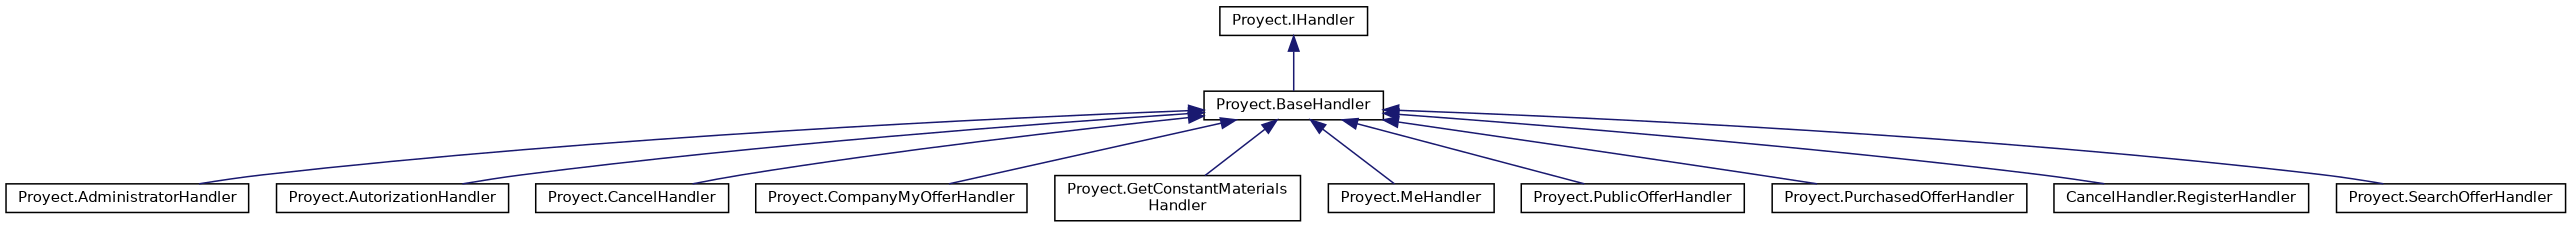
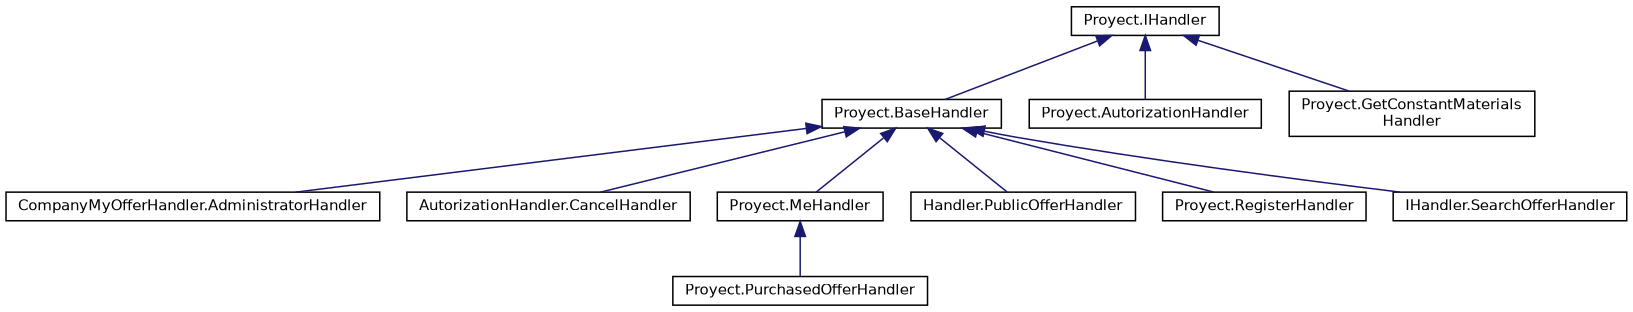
(825, 142) -> (1145, 75)
(1235, 152) -> (1274, 66)
(1608, 153) -> (800, 257)
(127, 198) -> (193, 206)
(632, 198) -> (549, 206)
(891, 198) -> none
(1633, 198) -> (1023, 206)
(2181, 198) -> (1264, 206)
(2451, 198) -> (1510, 206)
